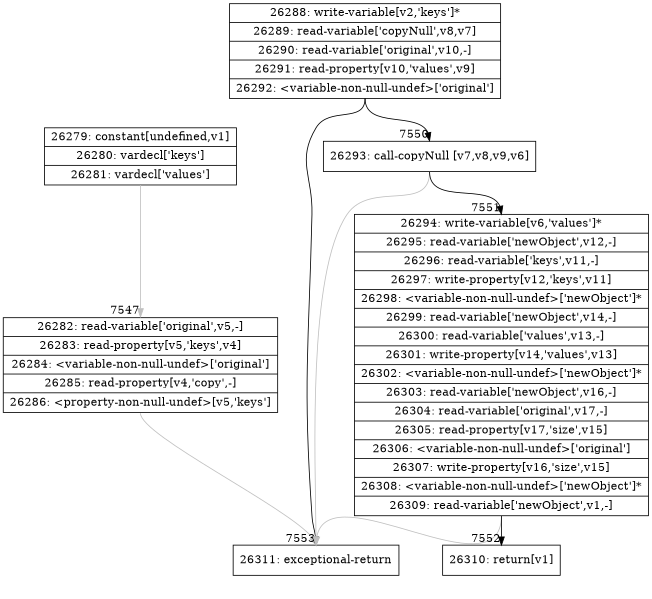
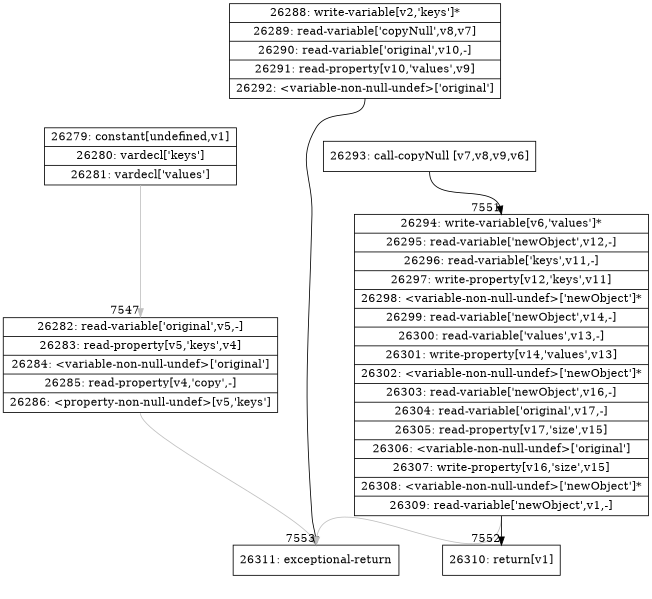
(393, 119) -> none
(319, 323) -> none
